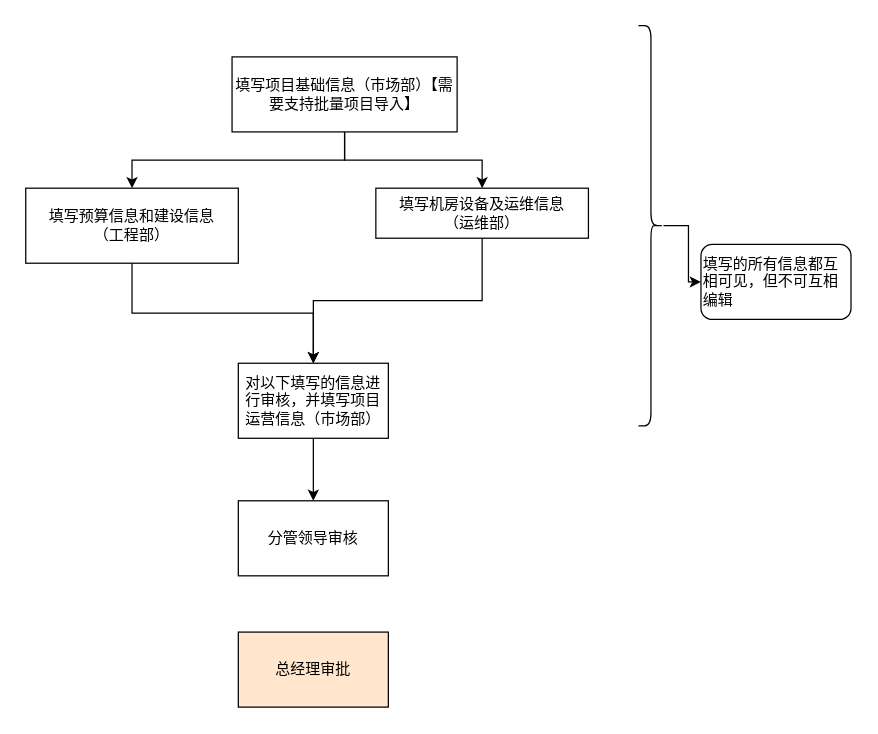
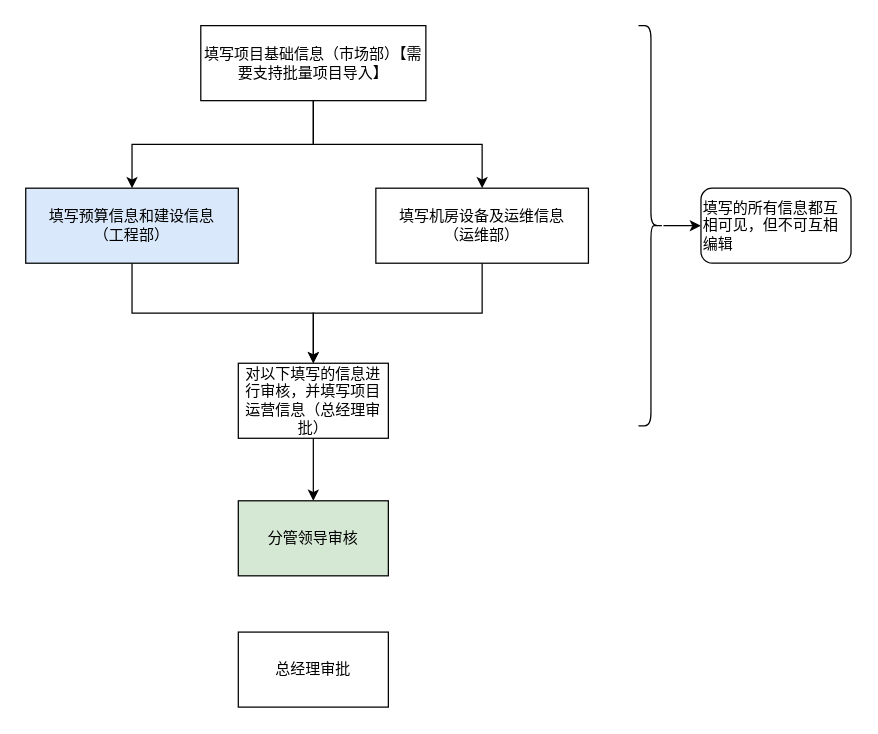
(344, 94) -> (313, 63)
(482, 213) -> (482, 226)
(132, 226) -> (132, 226)
(776, 282) -> (776, 226)
(313, 401) -> (313, 401)
(313, 538) -> (313, 538)
(313, 669) -> (313, 669)
